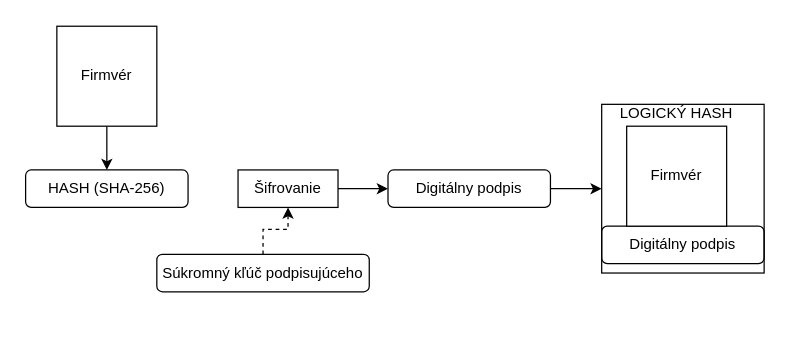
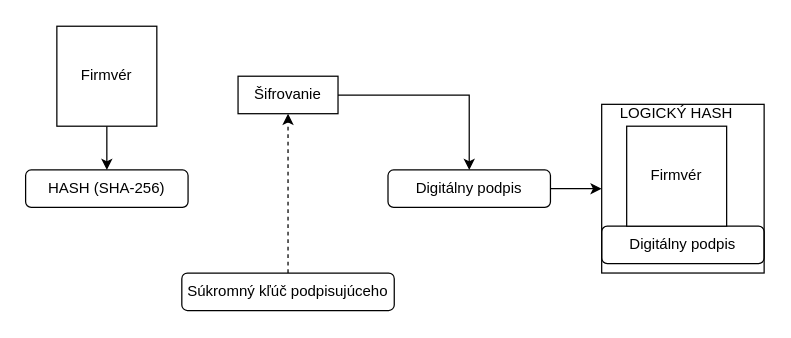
(288, 188) -> (288, 95)
(263, 273) -> (288, 292)
